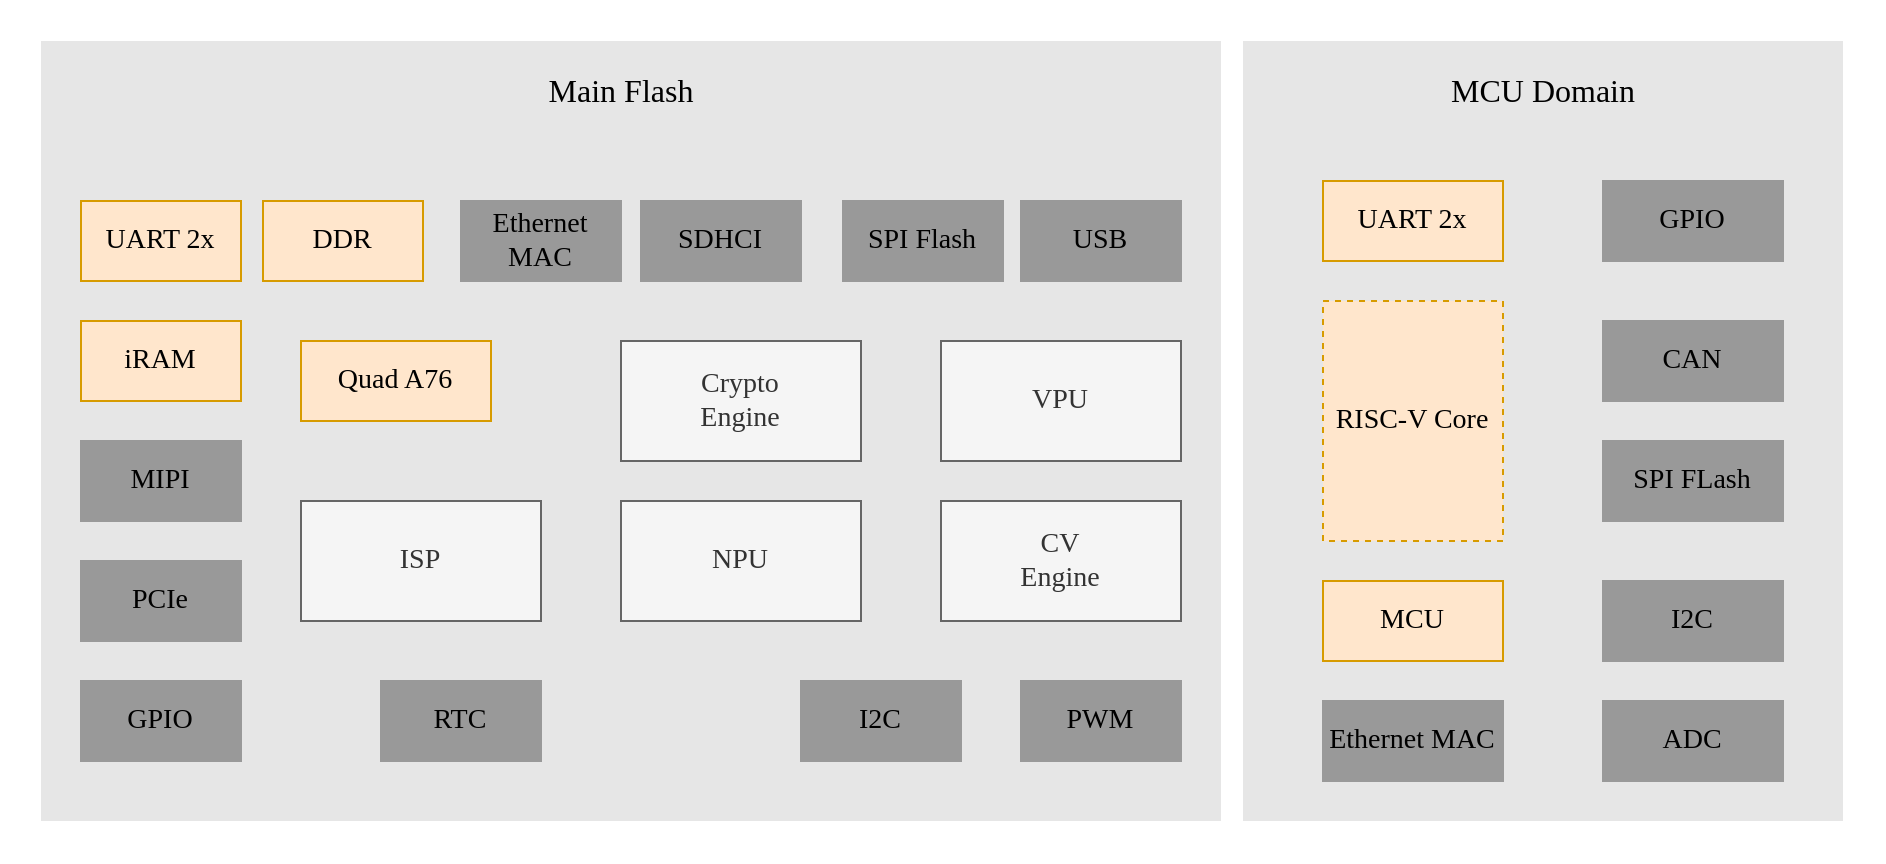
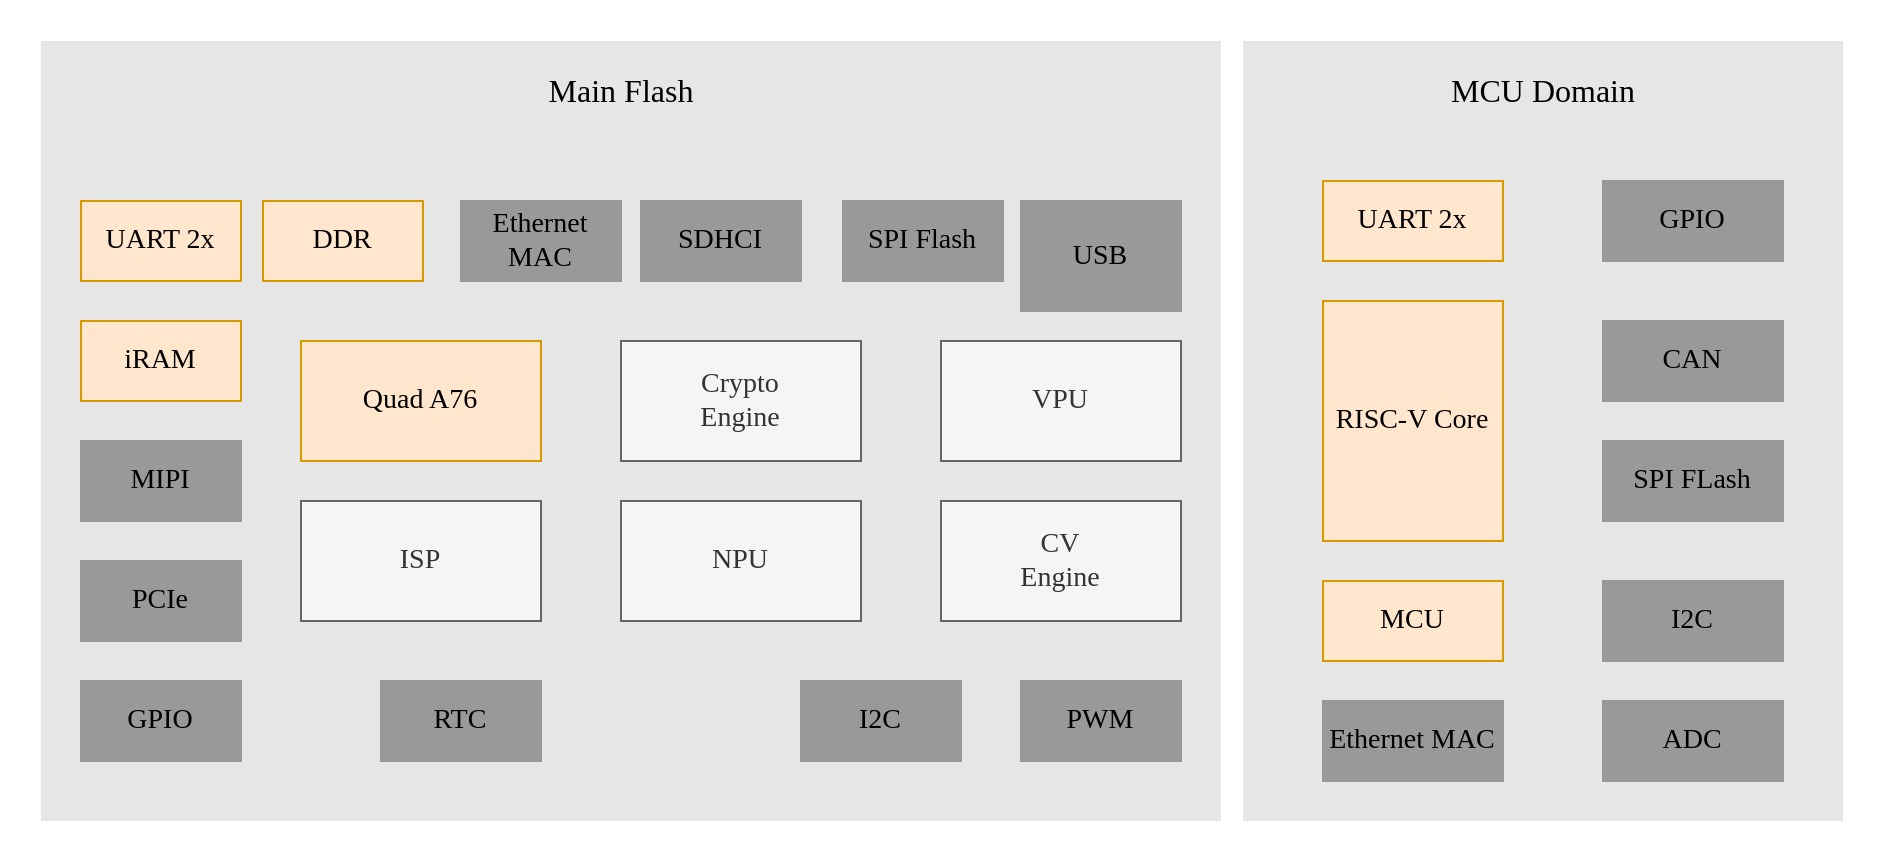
(1101, 241) -> (1101, 256)
(396, 381) -> (421, 401)
(1413, 421) -> (1413, 421)
